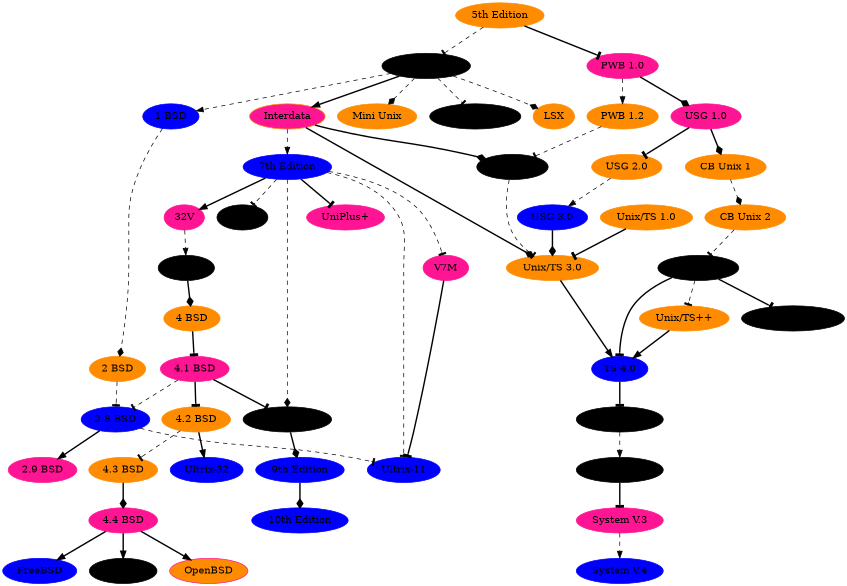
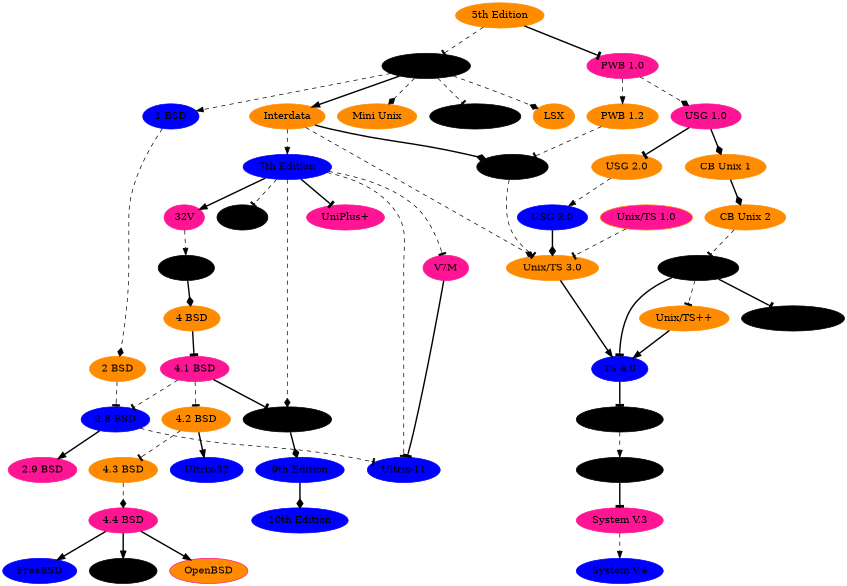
(661, 89) -> (661, 89)
(287, 116) -> (287, 116)
(734, 188) -> (734, 188)
(416, 190) -> (416, 190)
(646, 217) -> (646, 217)
(601, 242) -> (601, 242)
(195, 392) -> (195, 392)
(123, 491) -> (123, 491)
